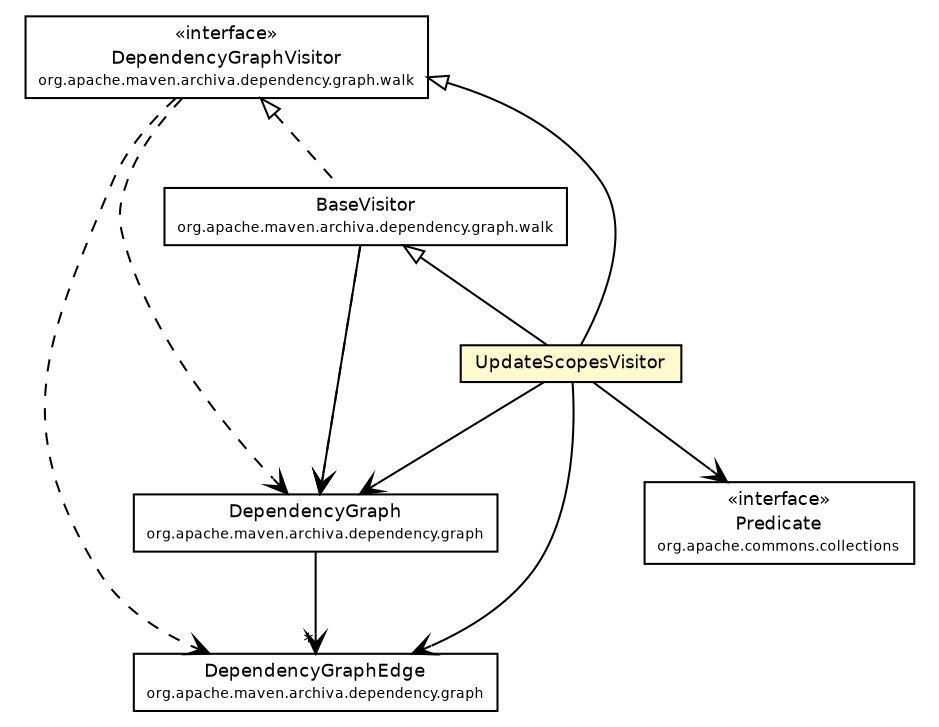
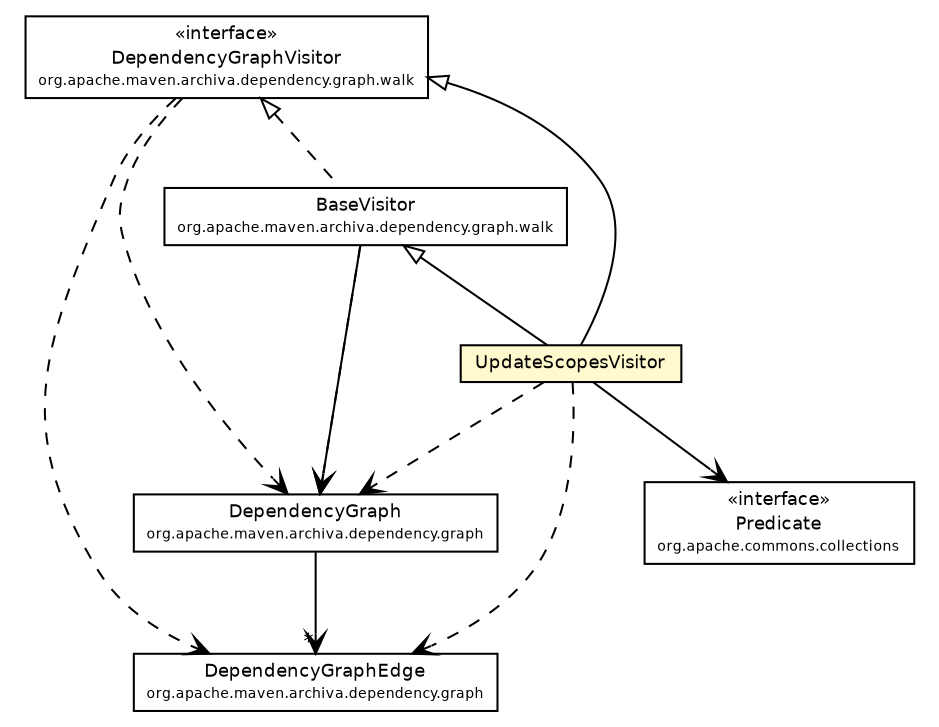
(461, 433) -> (461, 433)
(550, 541) -> (550, 541)
